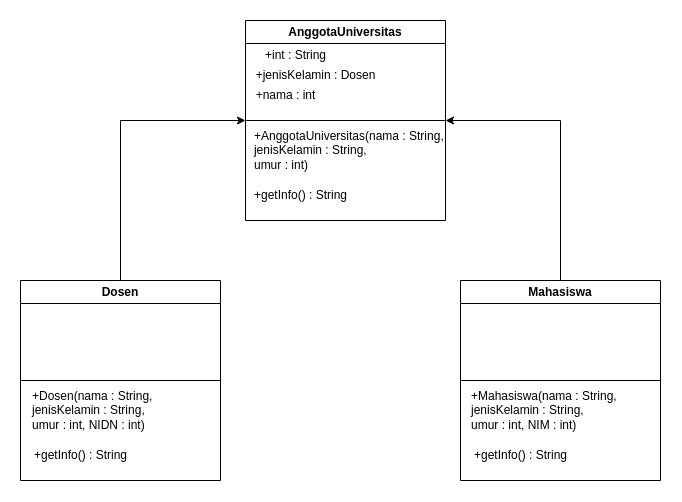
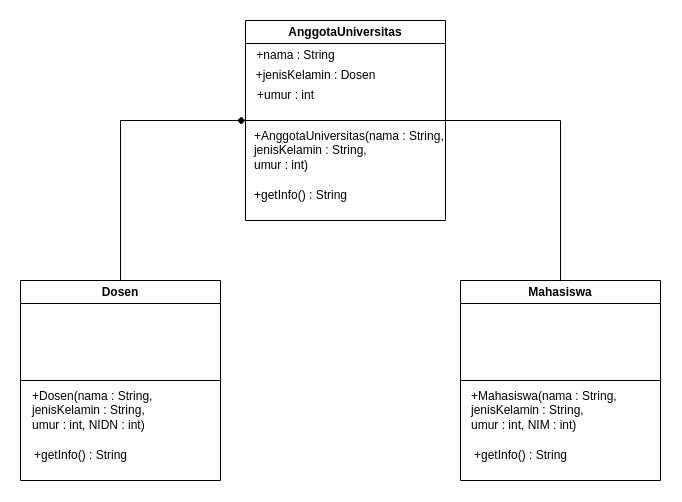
(296, 56) -> (296, 56)
(286, 96) -> (286, 96)
(237, 121) -> (237, 121)
(453, 121) -> (452, 121)
